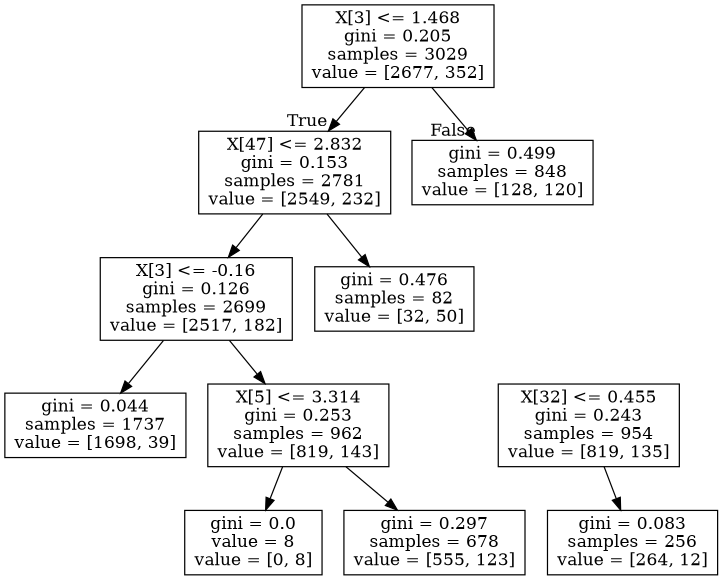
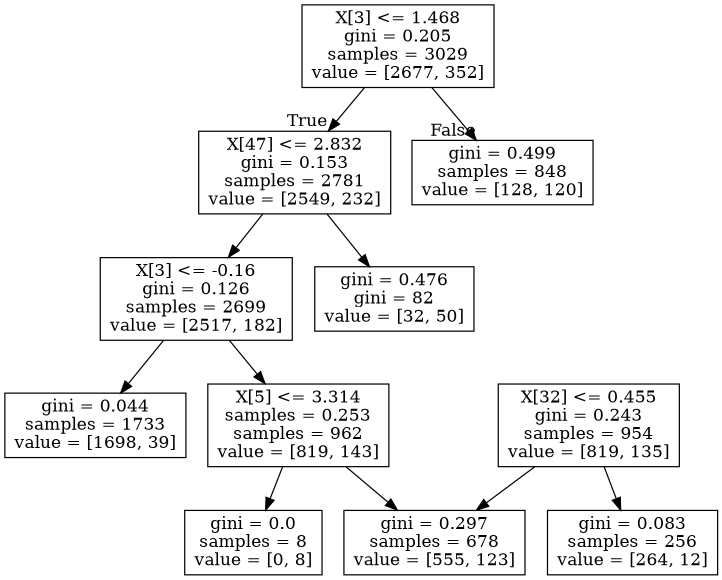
(394, 299) -> (394, 299)
(95, 425) -> (95, 425)
(298, 425) -> (298, 425)
none -> (511, 485)
(253, 543) -> (253, 543)
